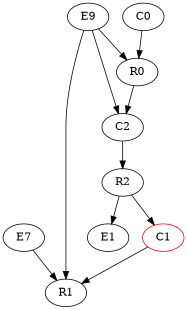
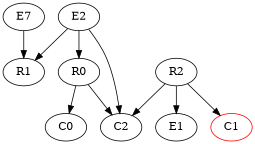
(88, 17) -> (79, 17)
(141, 41) -> (73, 96)
(123, 151) -> (152, 97)
(118, 263) -> none
